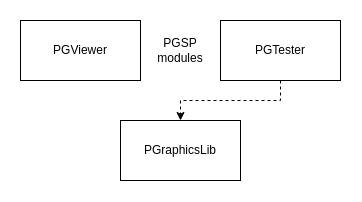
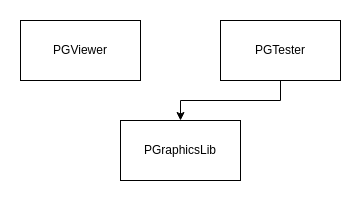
(181, 51) -> none
(235, 101) -> (235, 101)
